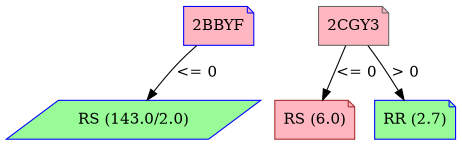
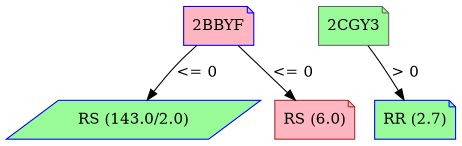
(354, 26) -> (354, 26)
(336, 68) -> (263, 69)
